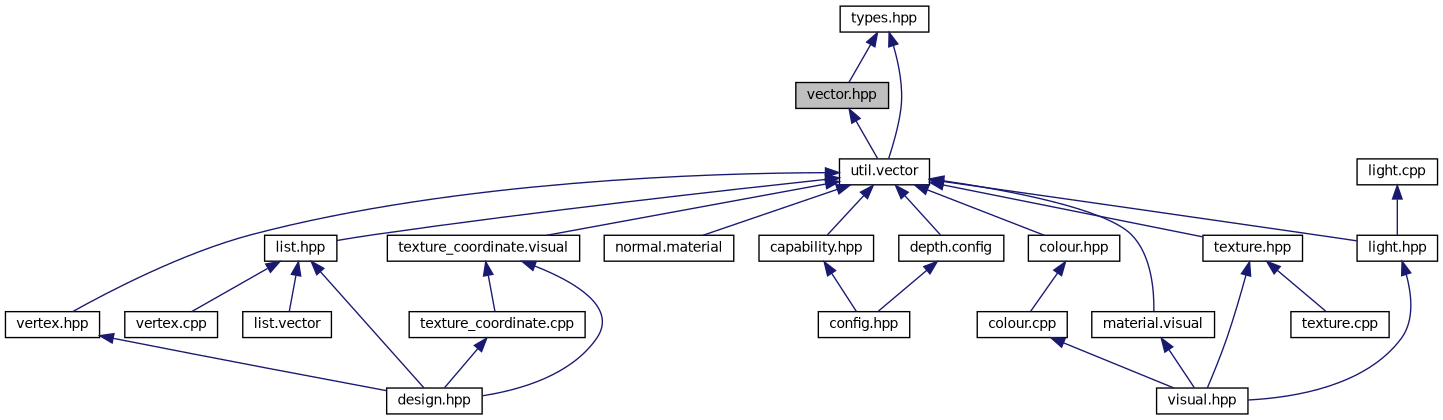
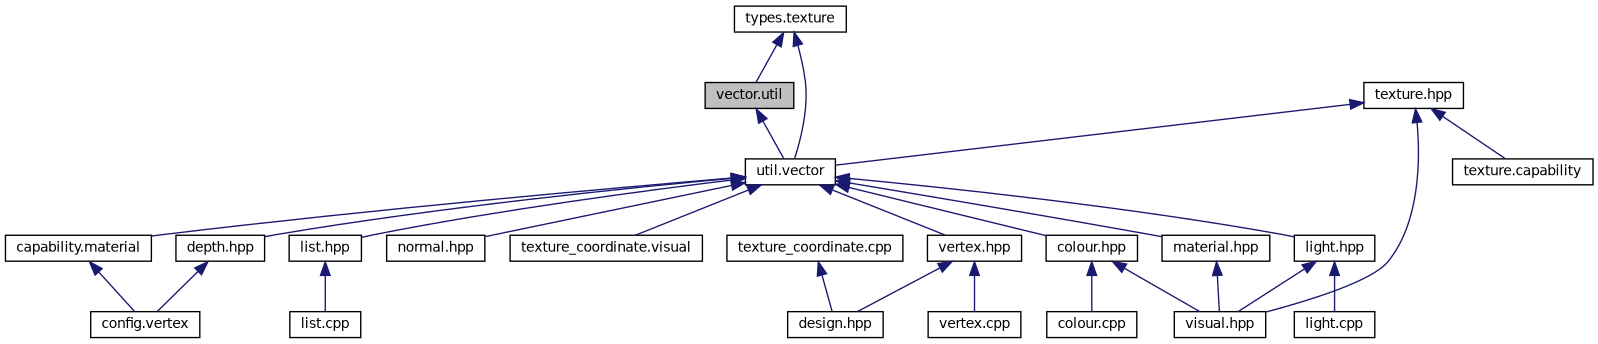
(884, 19) -> (790, 19)
(842, 95) -> (749, 95)
(1397, 217) -> (1335, 300)
(1131, 223) -> (1093, 135)
(669, 248) -> (436, 248)
(816, 248) -> (78, 248)
(951, 248) -> (220, 248)
(230, 290) -> (974, 294)
(492, 293) -> none
(287, 325) -> (325, 325)
(864, 325) -> (145, 325)
(1153, 325) -> (1216, 248)
(1340, 325) -> (1523, 172)
(372, 330) -> none
(590, 347) -> none
(1119, 365) -> (1162, 290)
